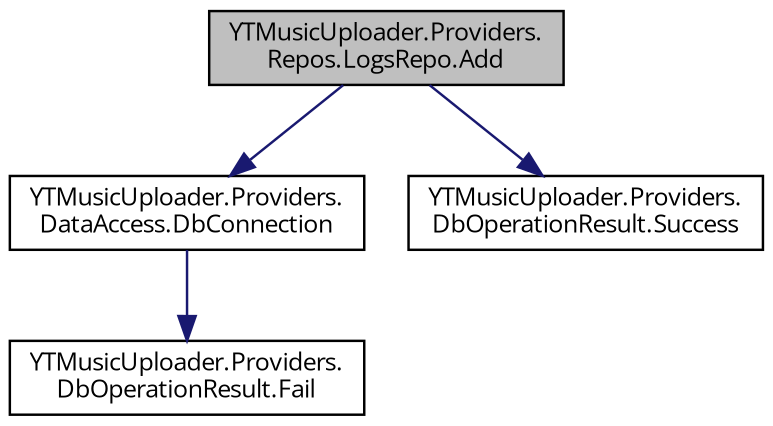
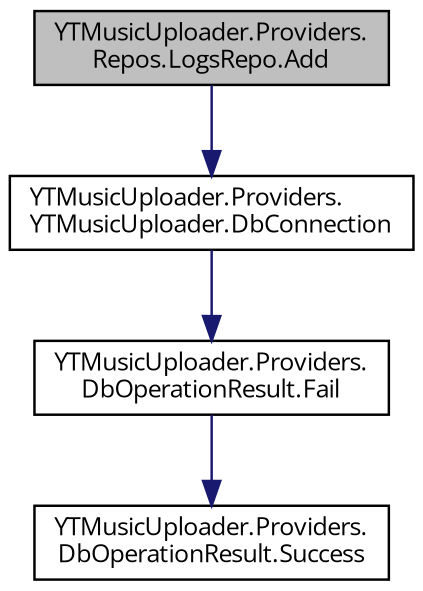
(476, 122) -> (212, 448)
(187, 213) -> (212, 213)
